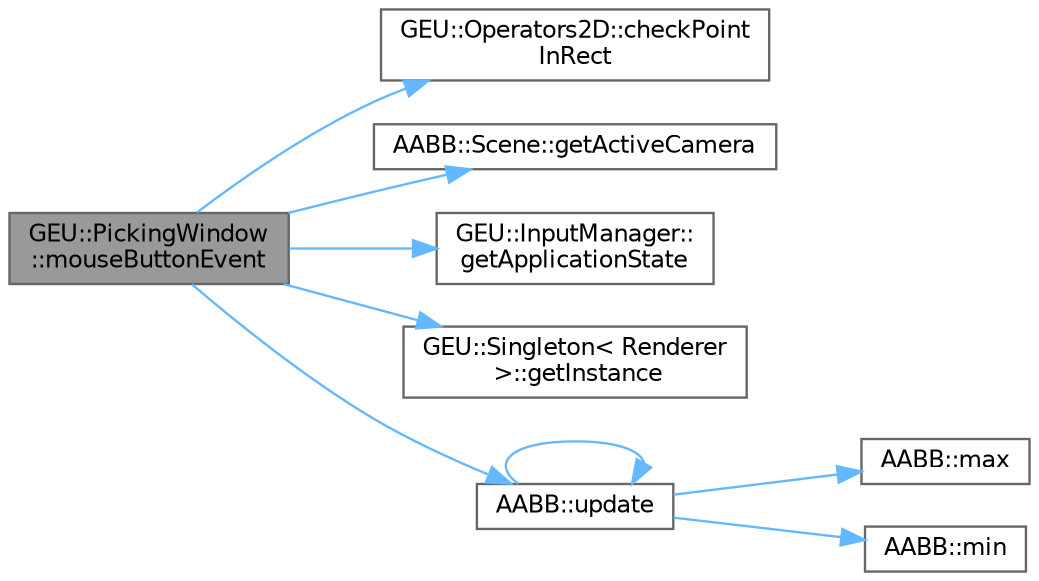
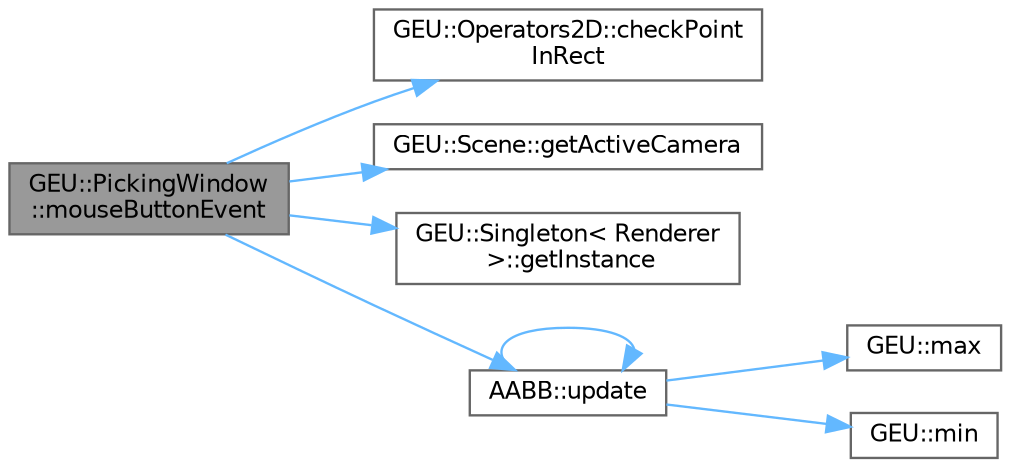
(575, 147) -> (568, 147)
(575, 248) -> none
(945, 462) -> (924, 348)
(945, 549) -> (924, 435)
